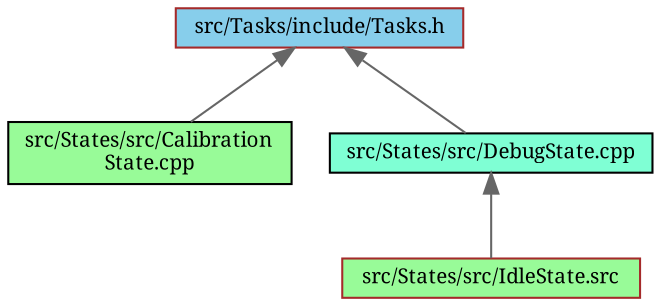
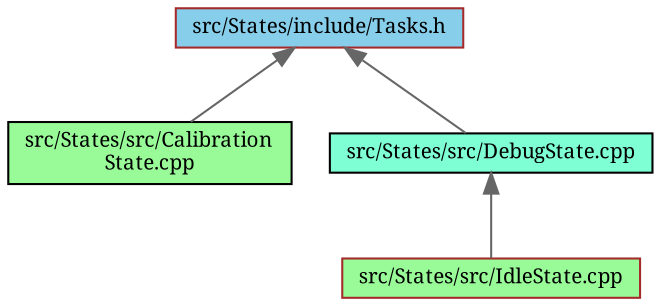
(320, 28) -> (320, 28)
(491, 278) -> (491, 278)
